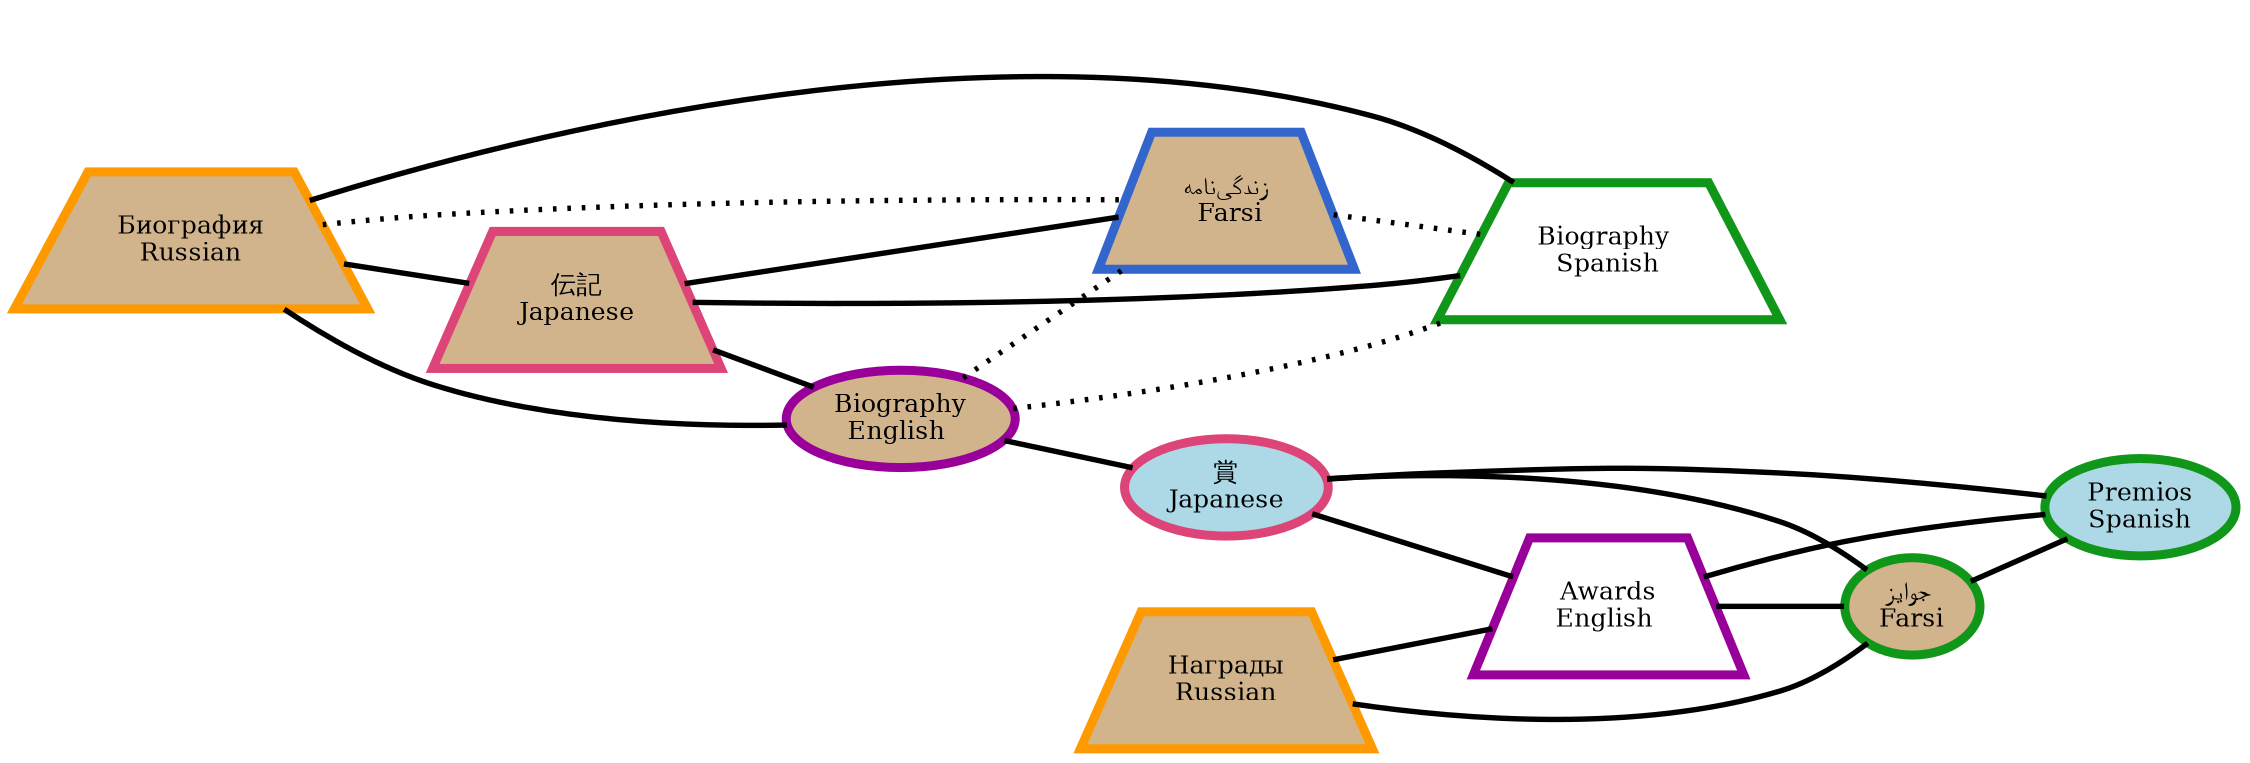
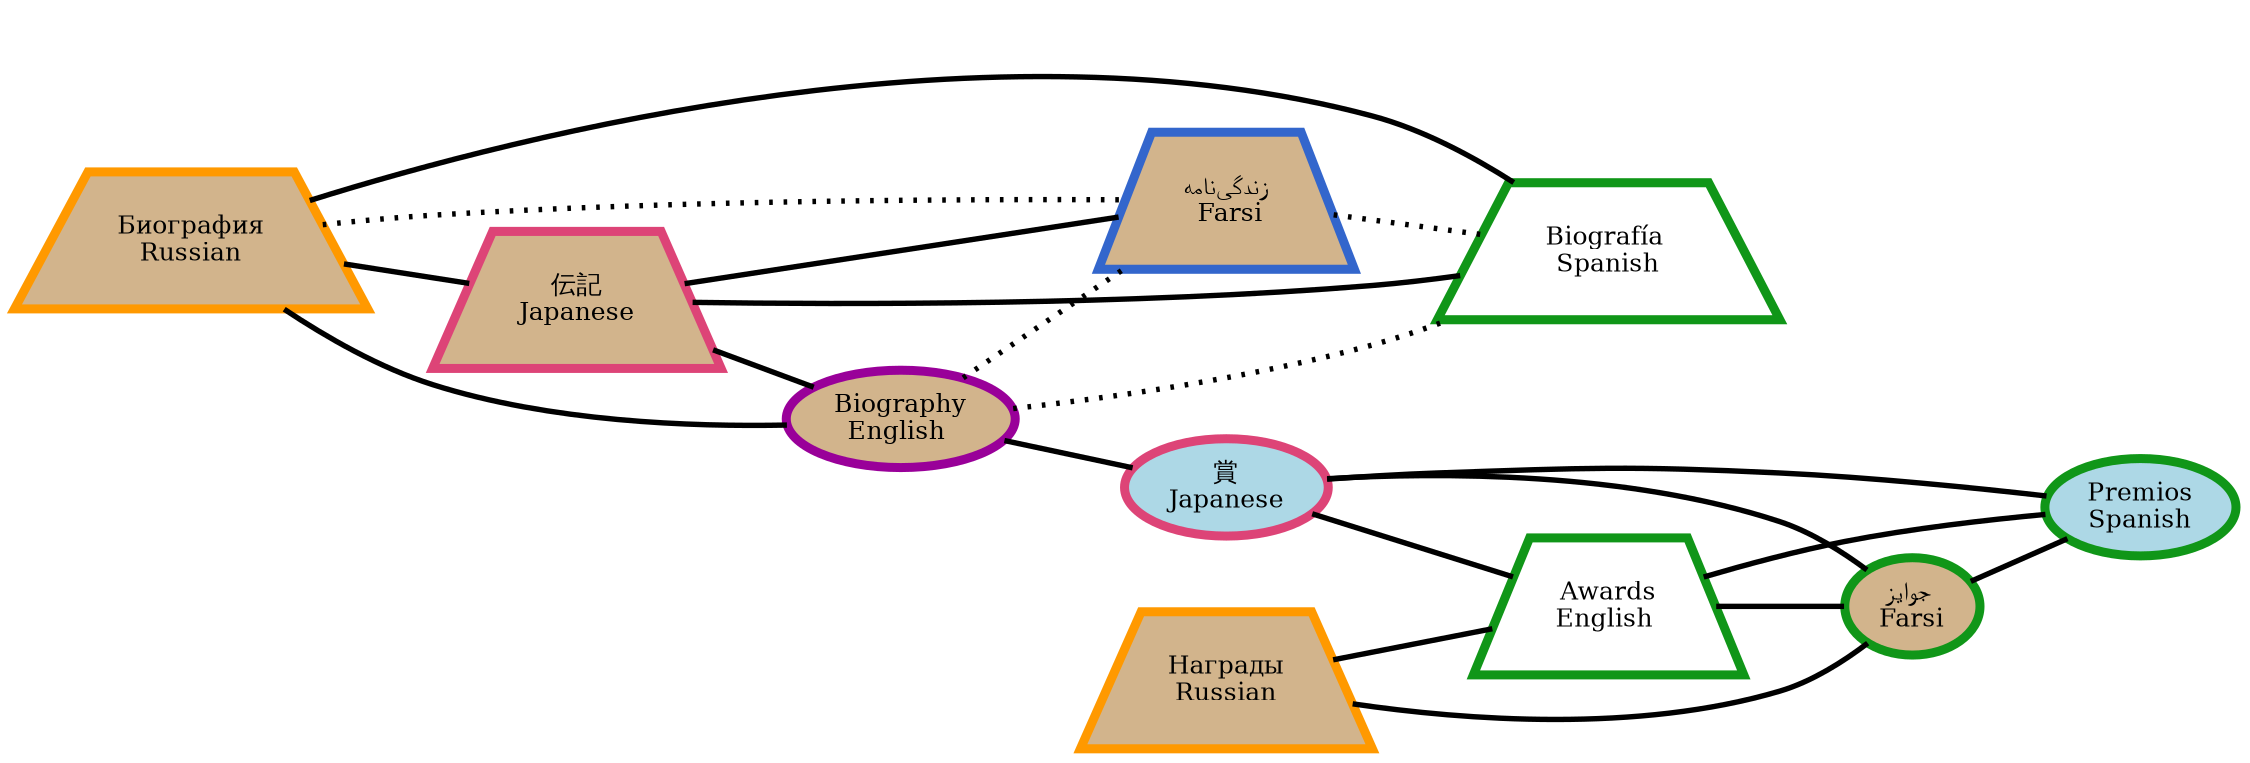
(1609, 251) -> (1609, 251)
(1609, 606) -> (1609, 606)
